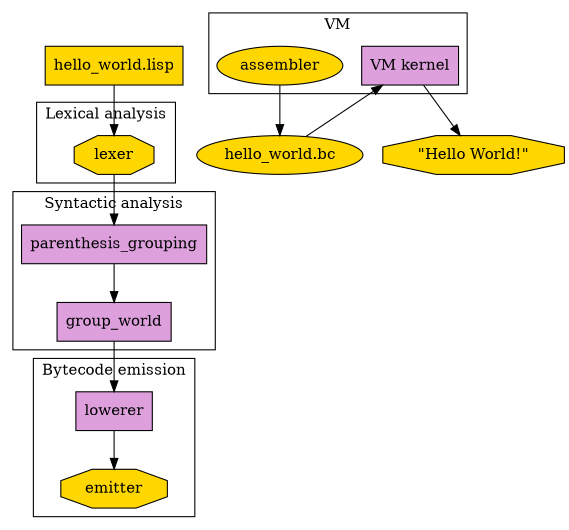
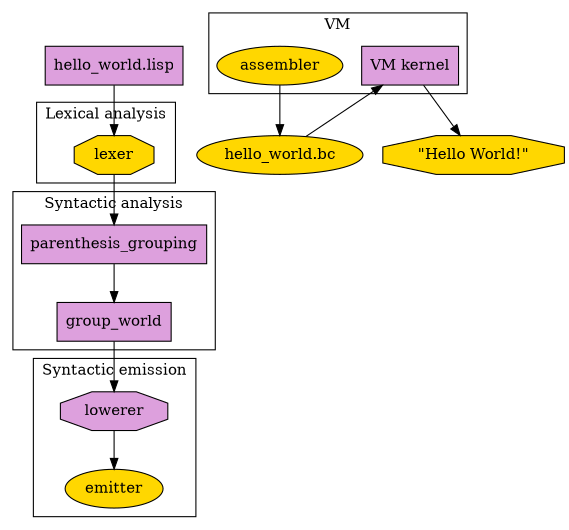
(114, 66) -> (114, 66)
(114, 371) -> (115, 371)
(114, 411) -> (114, 411)
(114, 489) -> (114, 489)
